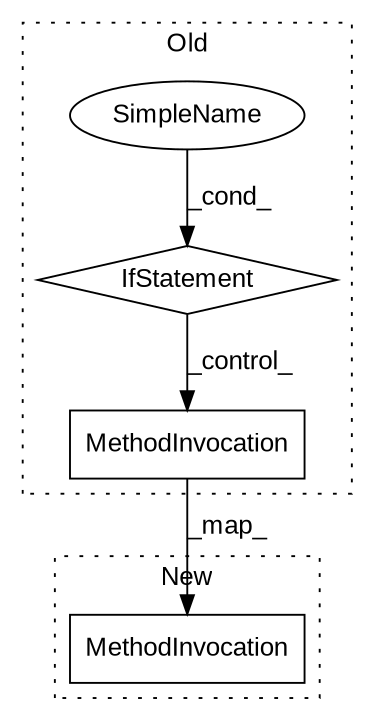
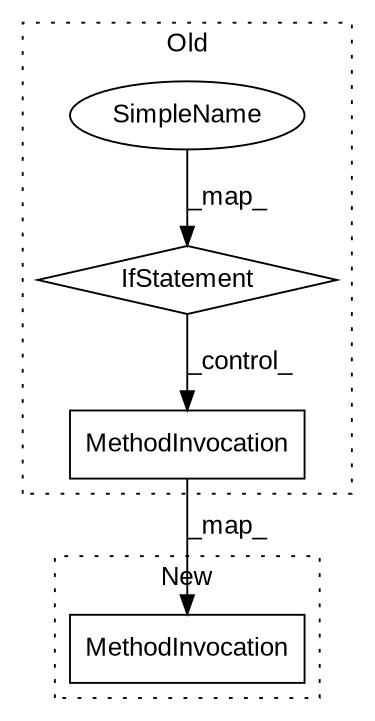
(230, 198) -> (228, 198)
